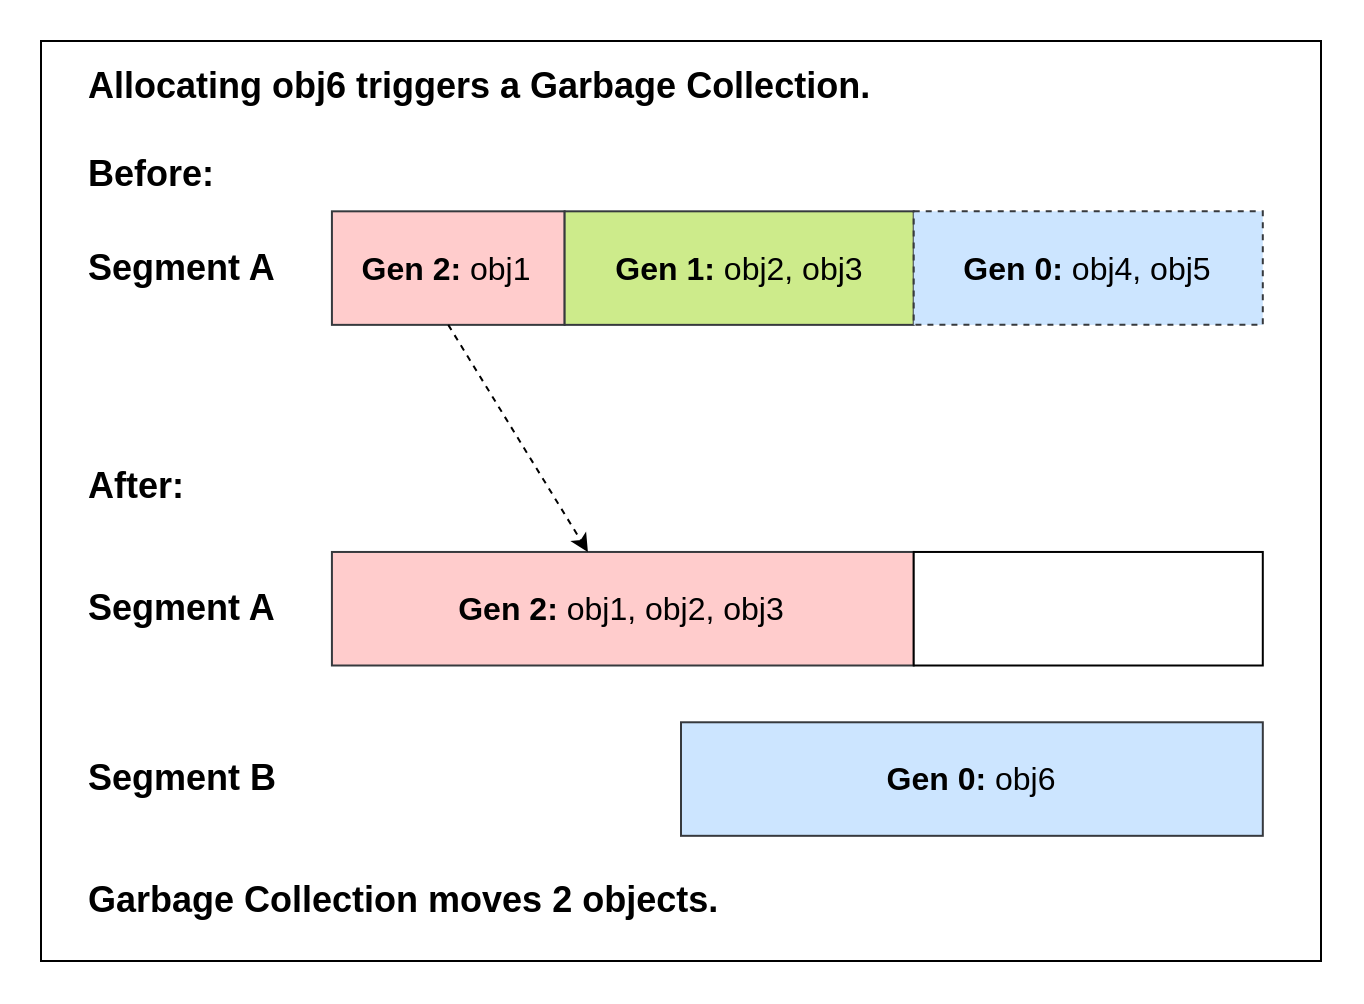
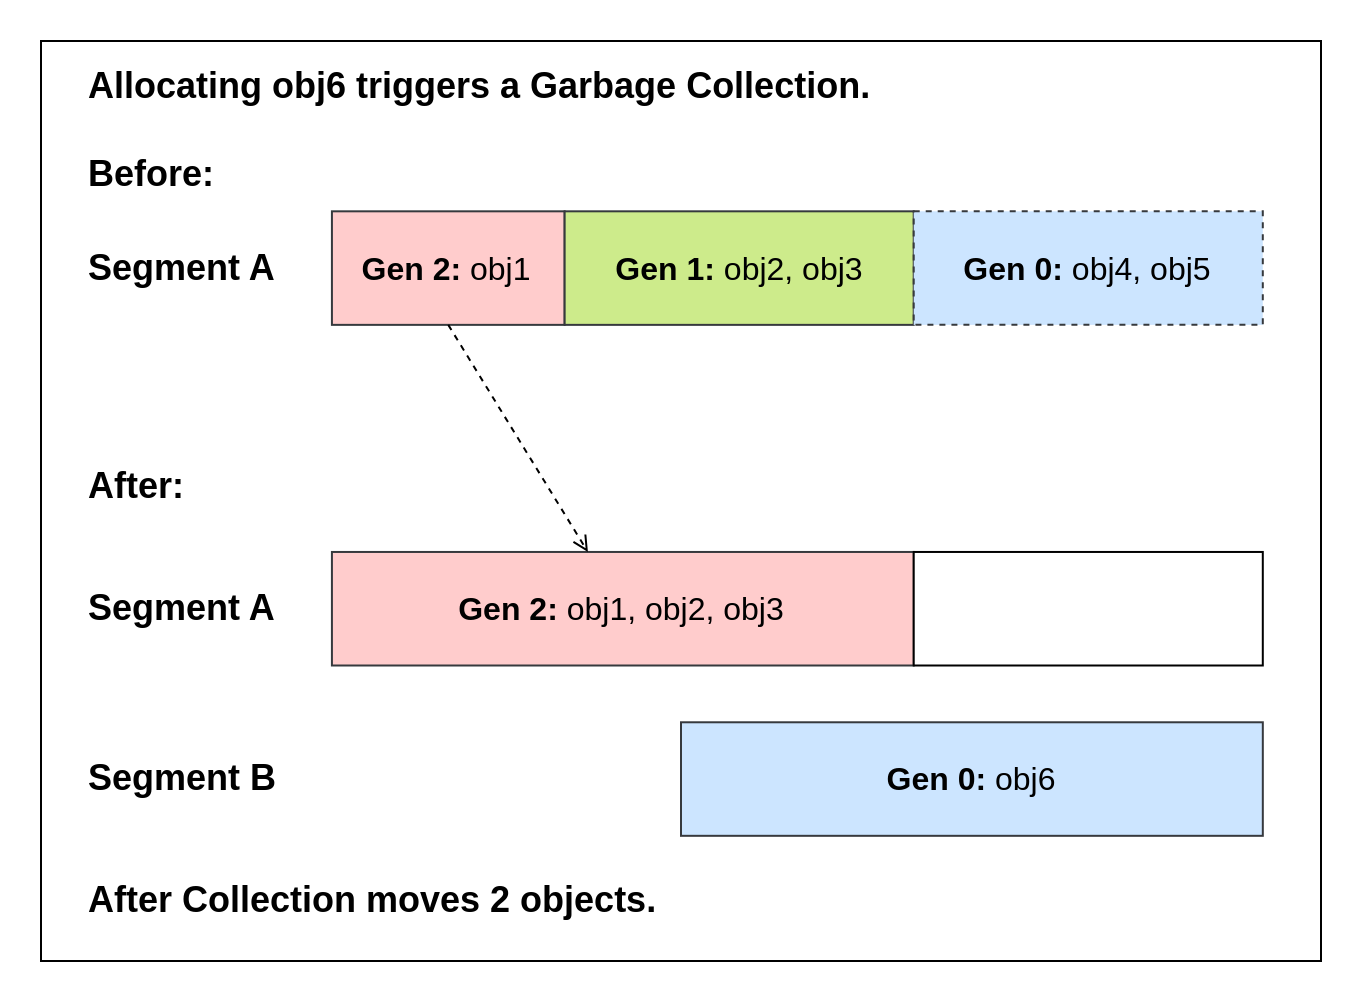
(580, 539) -> (582, 542)
(299, 901) -> (286, 901)
